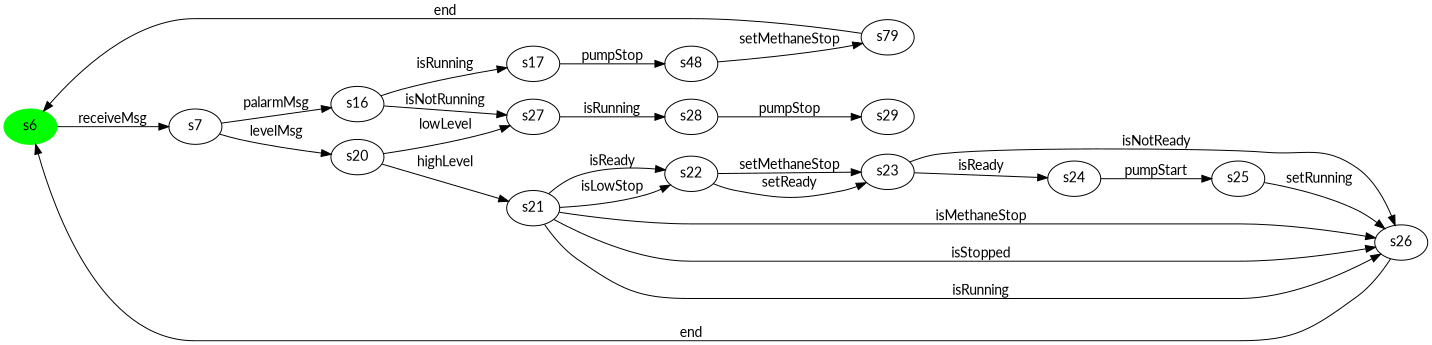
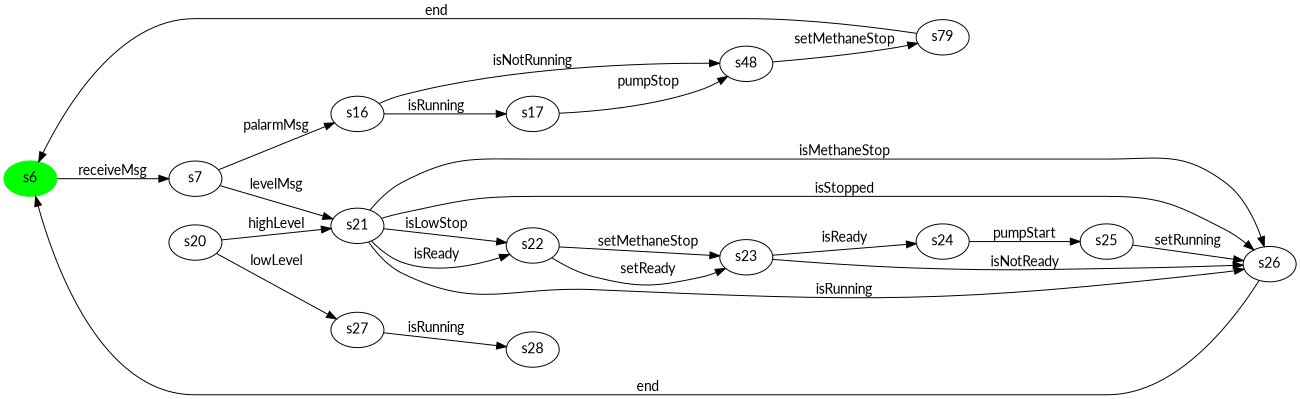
(440, 110) -> (543, 71)
(888, 117) -> none
(270, 145) -> (272, 201)
